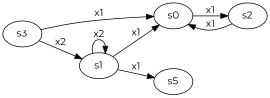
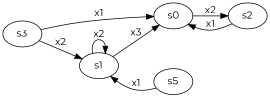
(211, 10) -> (211, 10)
(136, 33) -> (136, 33)
(133, 73) -> (135, 90)
